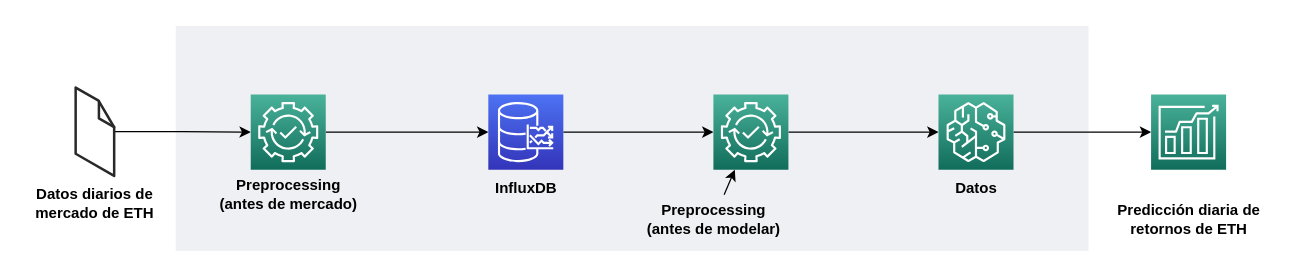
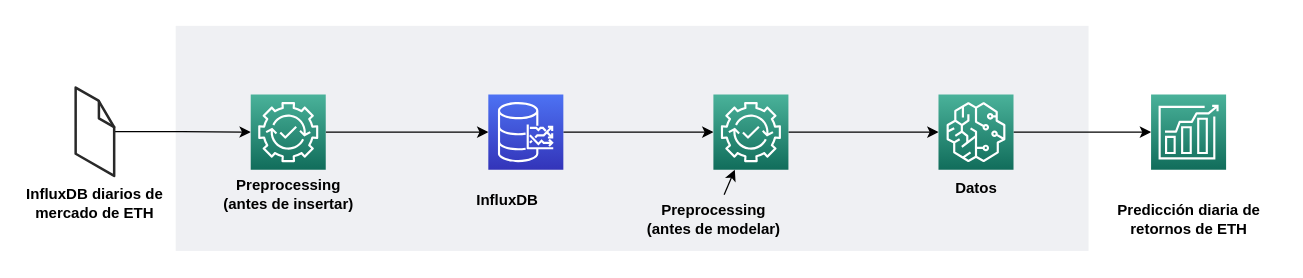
(526, 188) -> (507, 201)
(95, 194) -> (95, 194)
(289, 194) -> (289, 194)
